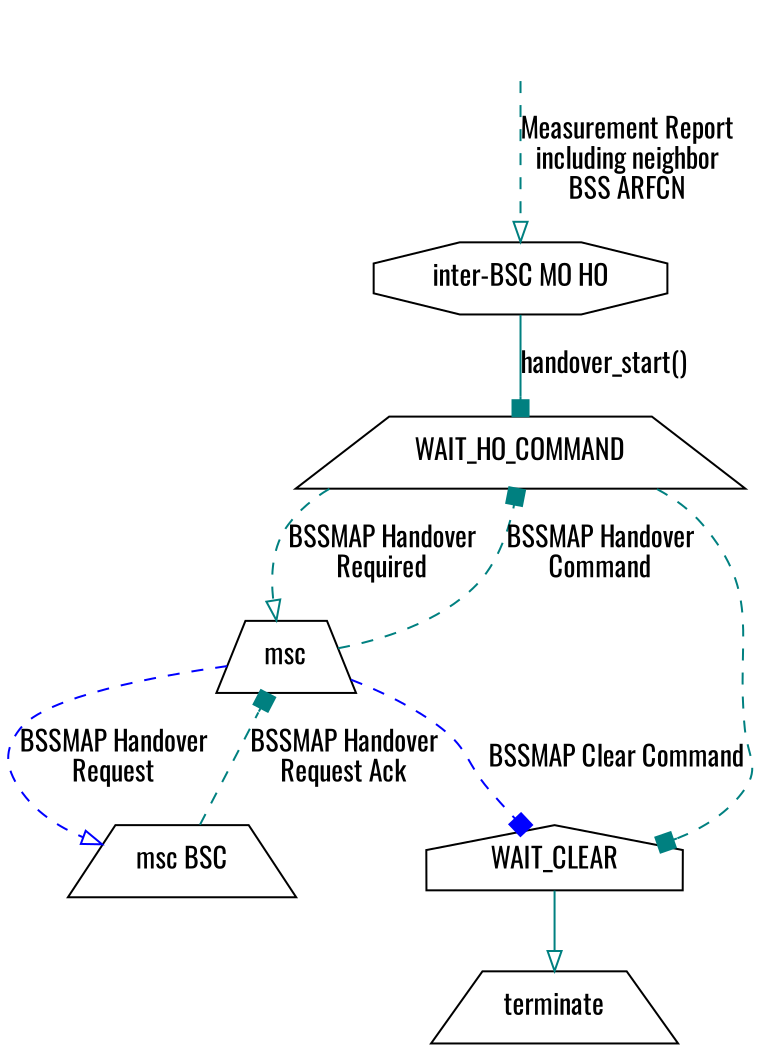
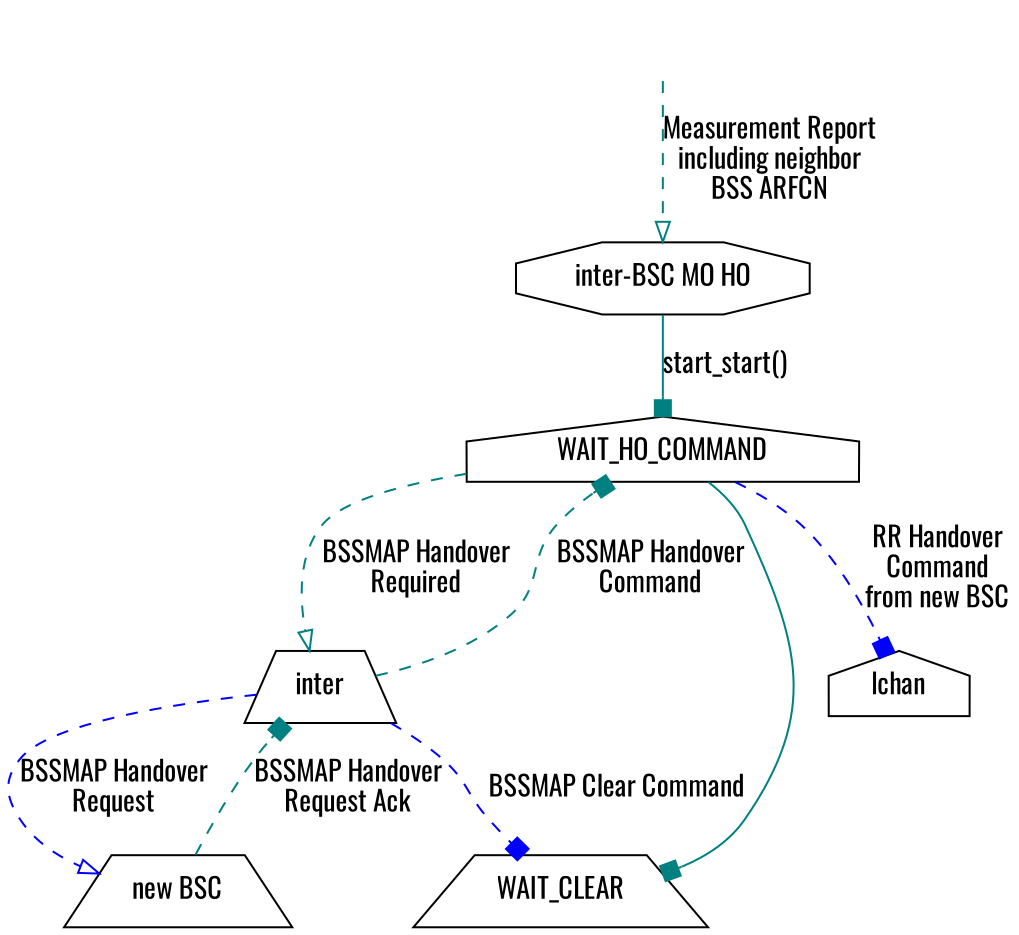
(605, 366) -> (726, 366)
(521, 453) -> (663, 453)
(286, 657) -> (320, 687)
(743, 666) -> (793, 685)
none -> (899, 687)
(182, 861) -> (178, 891)
(555, 861) -> (561, 891)
(555, 1007) -> none
